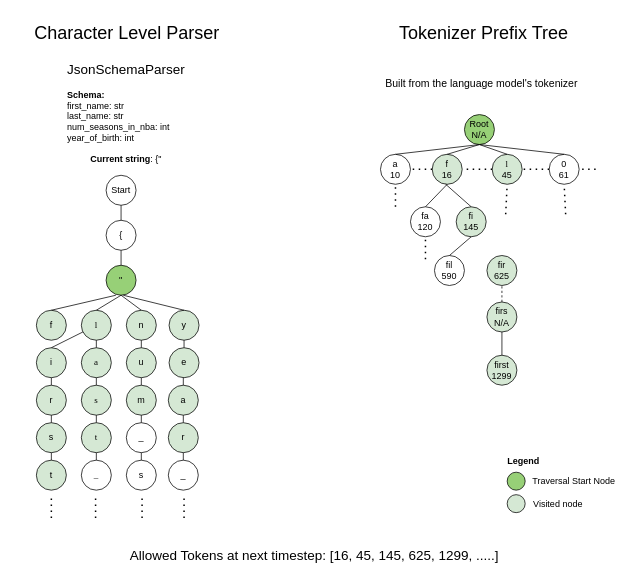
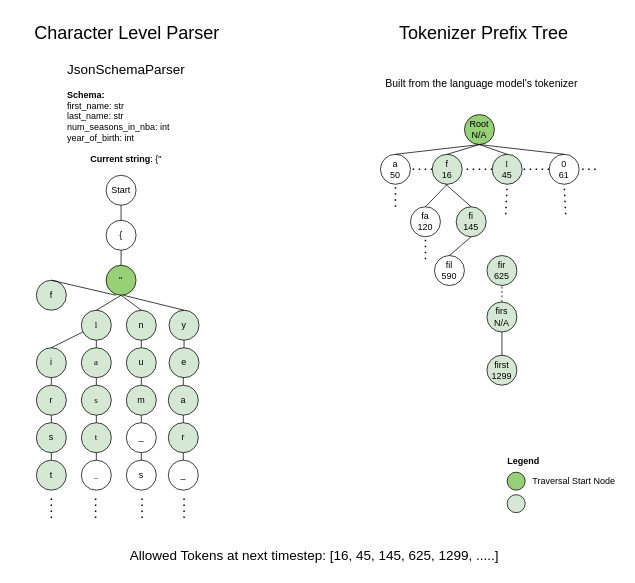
(396, 169) -> (396, 169)
(51, 325) -> (51, 295)
(576, 504) -> none
